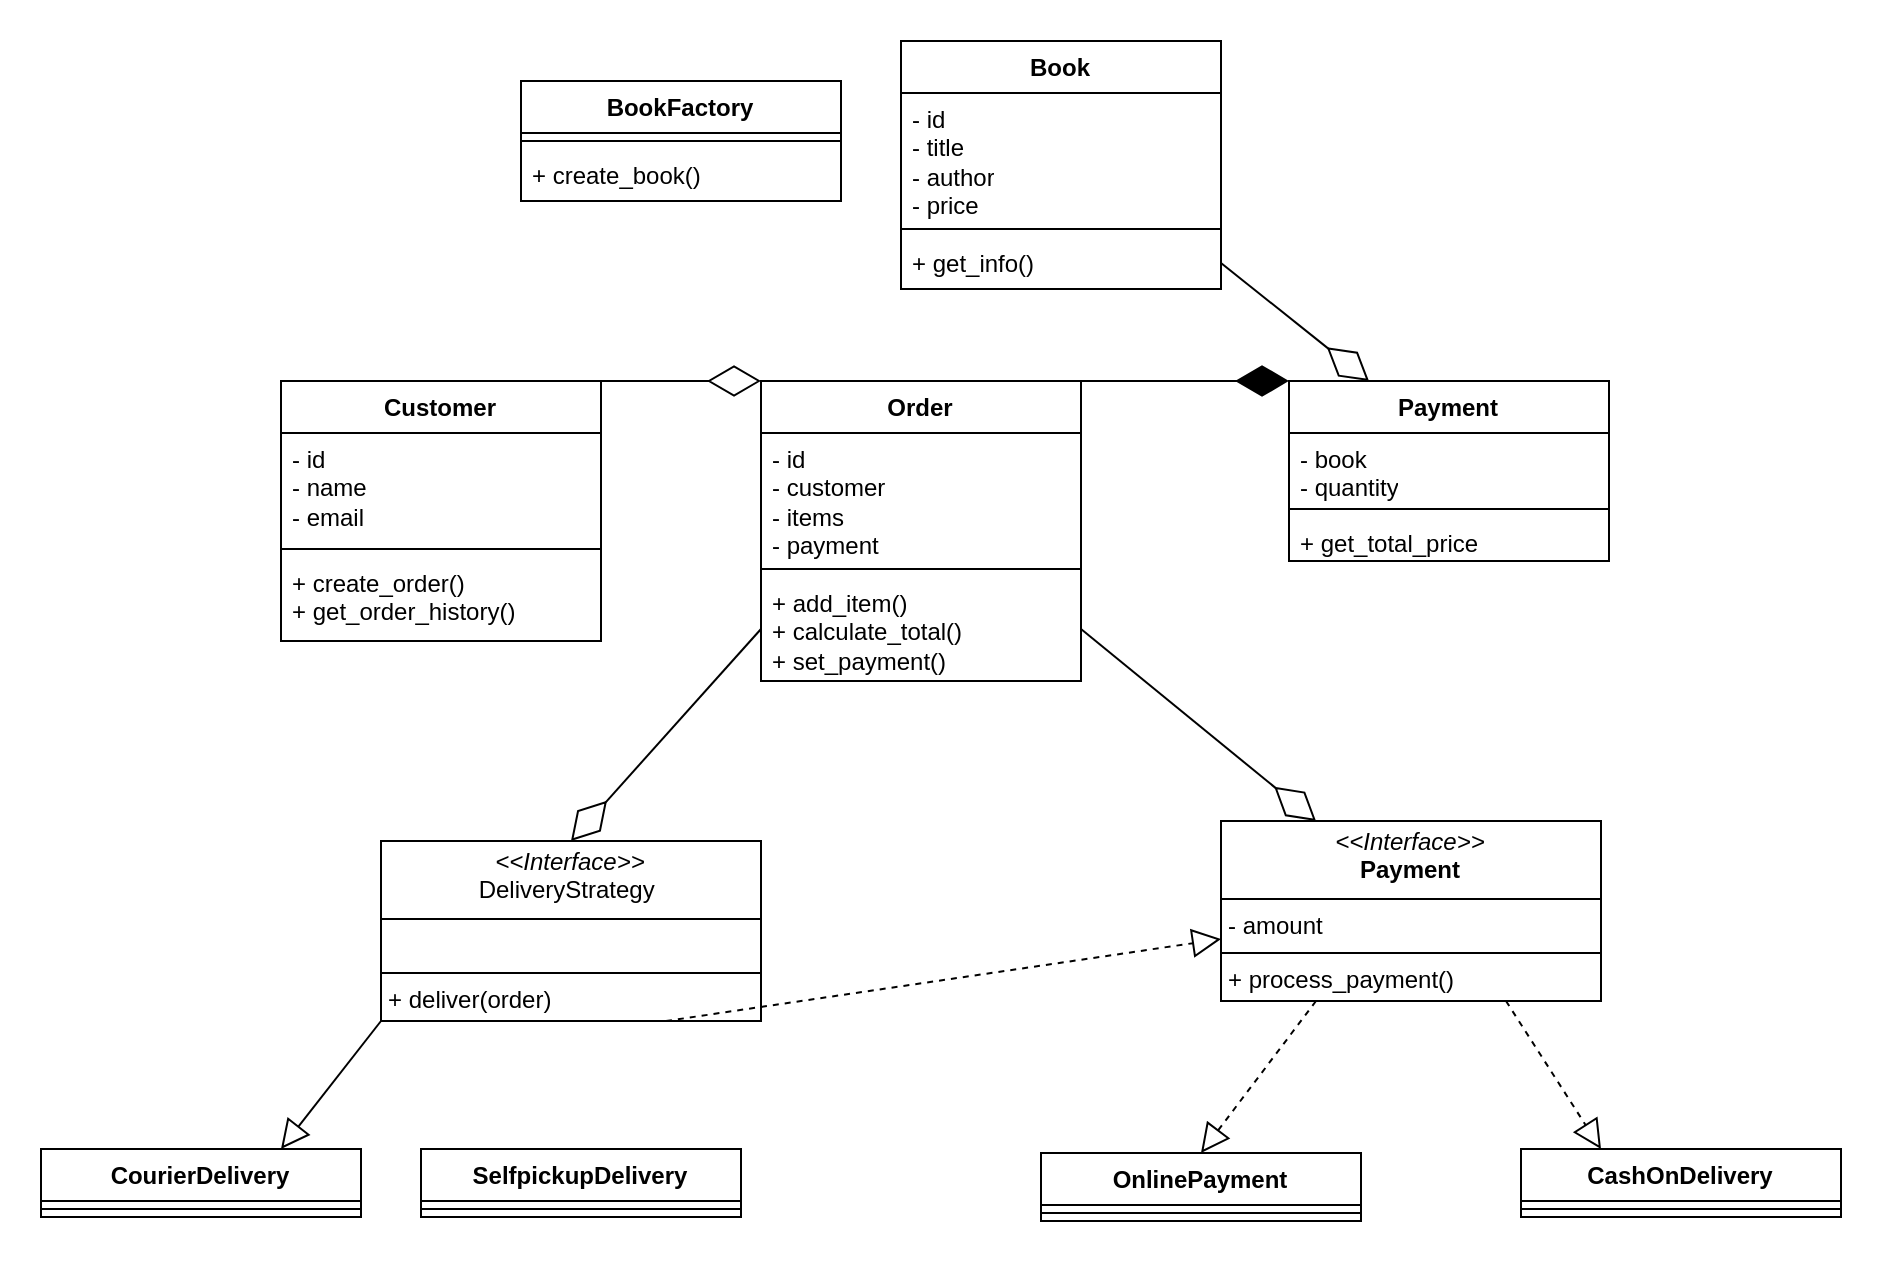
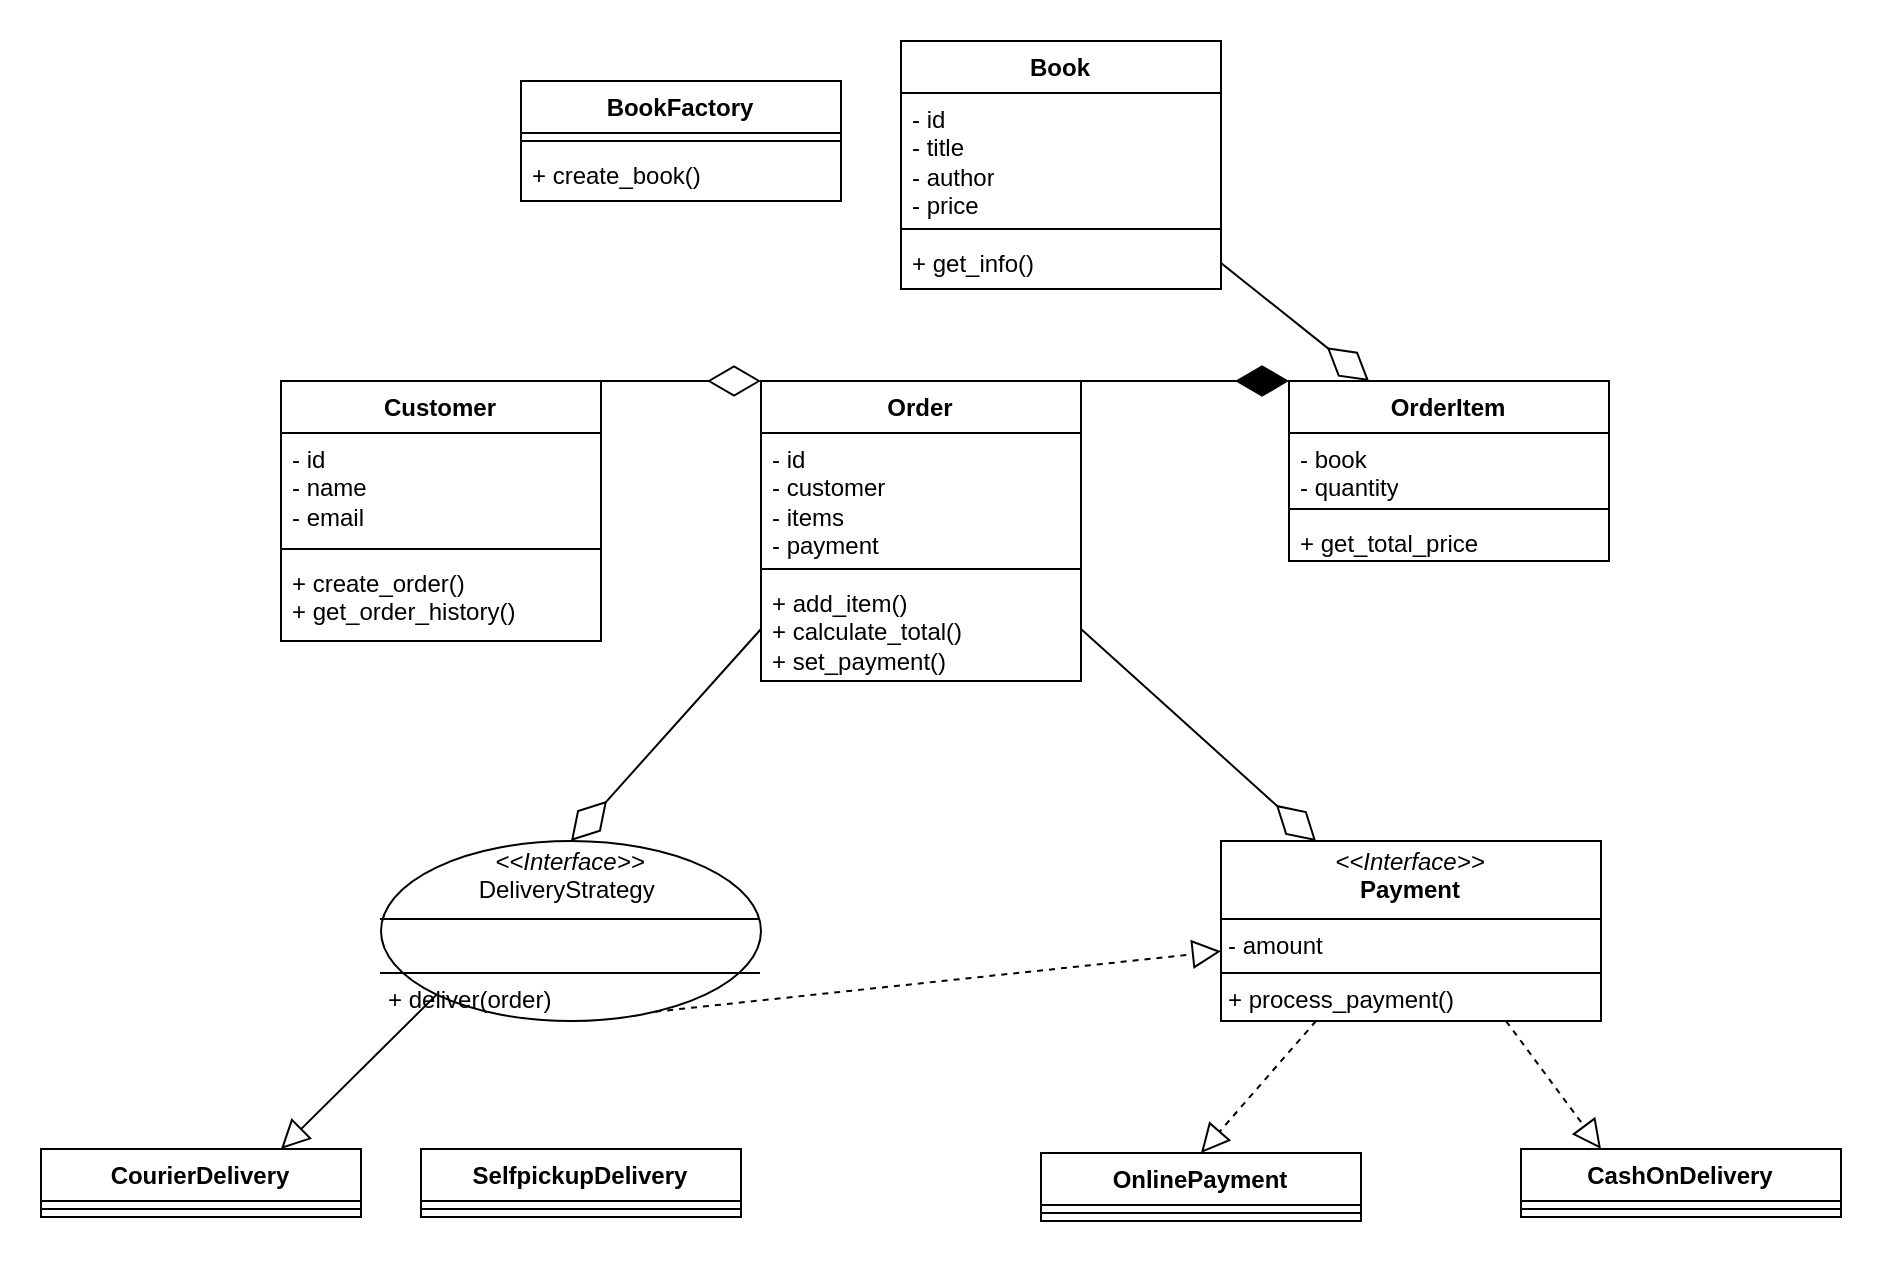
(1449, 409) -> (1449, 409)
(1411, 911) -> (1411, 931)
(571, 931) -> (571, 931)
